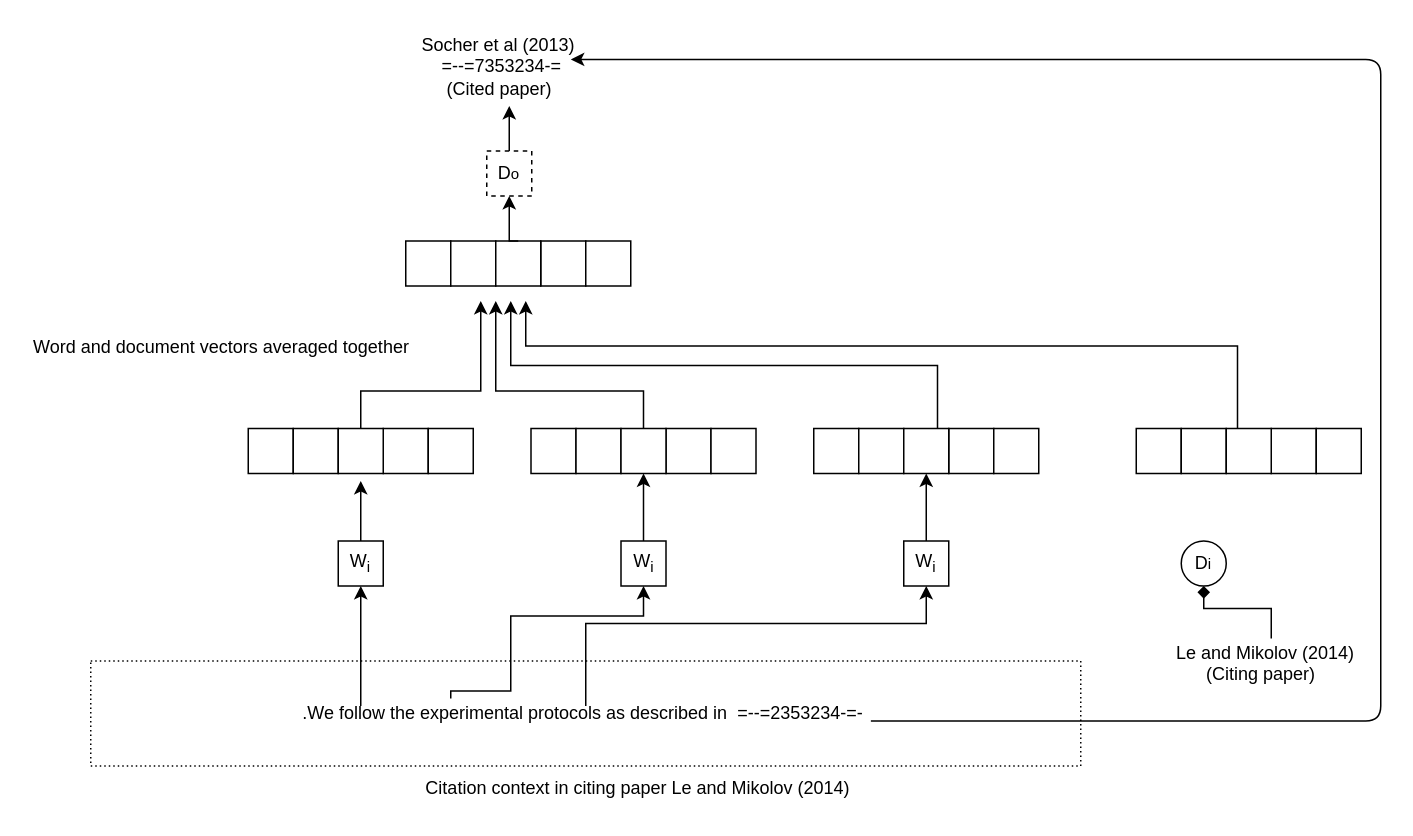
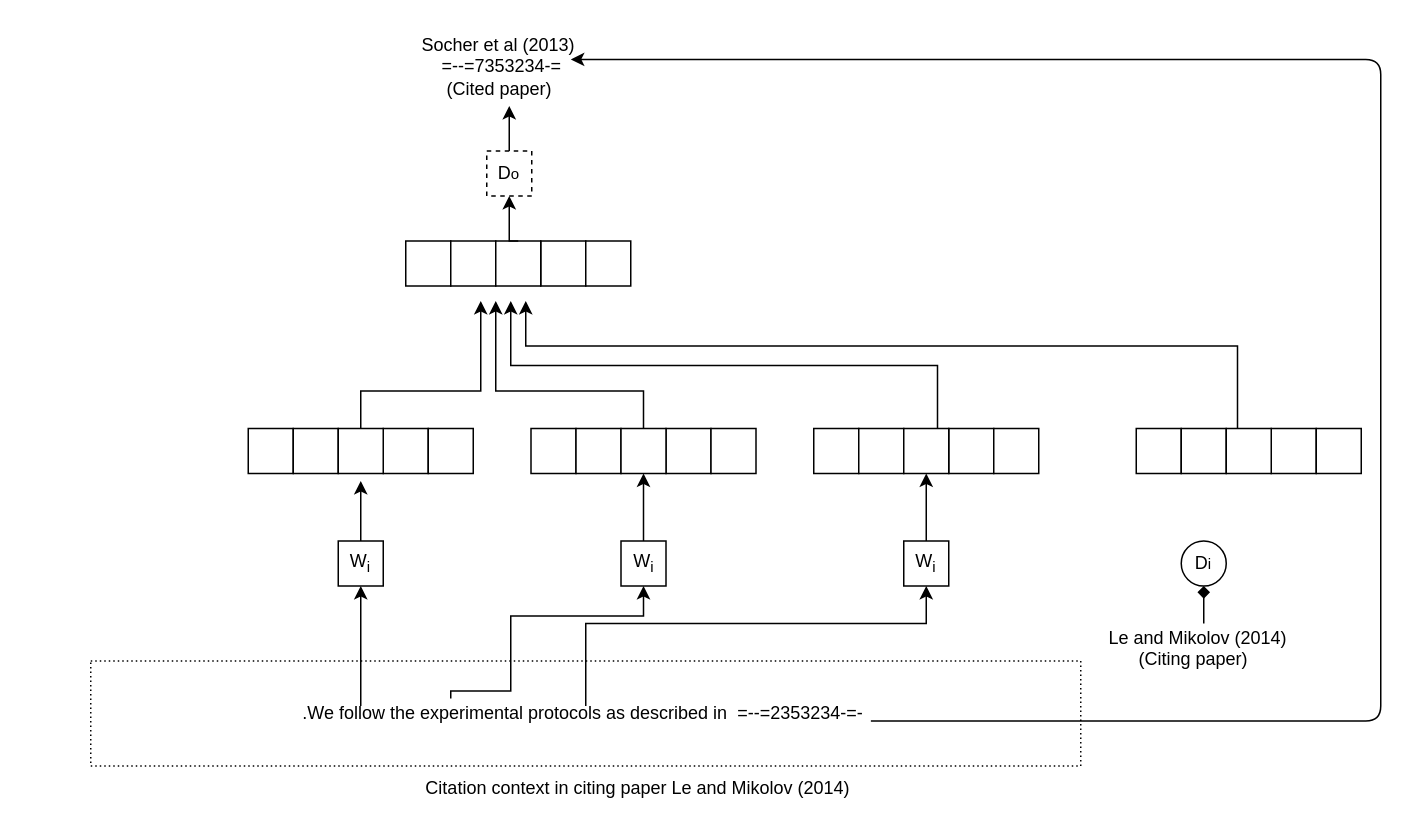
(233, 347) -> none
(1271, 661) -> (1204, 646)
